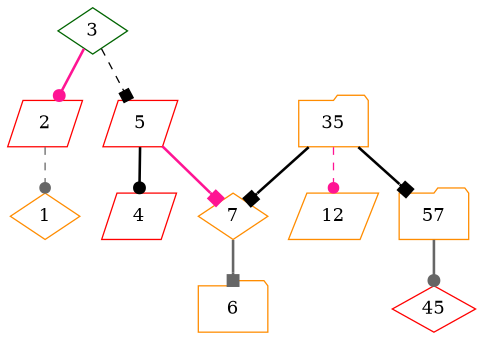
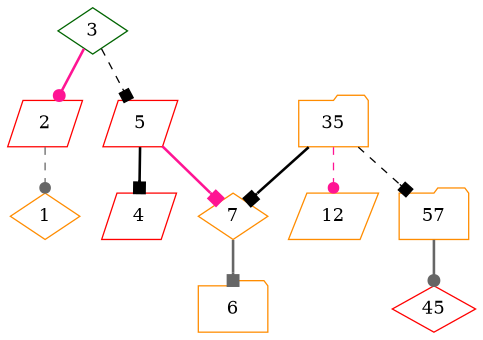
(140, 165) -> (140, 165)
(379, 166) -> (379, 166)
